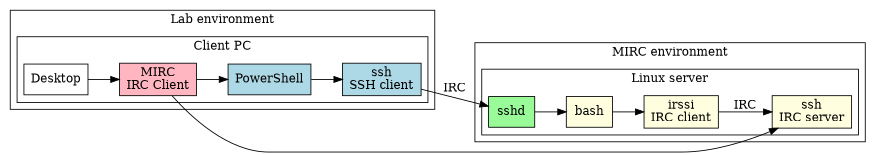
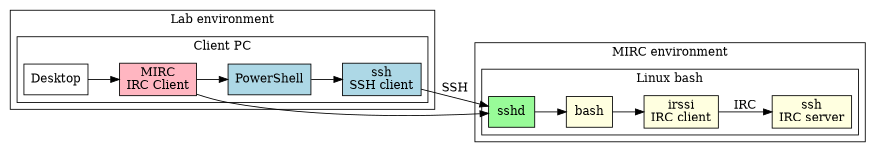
(670, 79) -> (670, 79)
(455, 88) -> (455, 88)
(463, 152) -> (352, 115)
